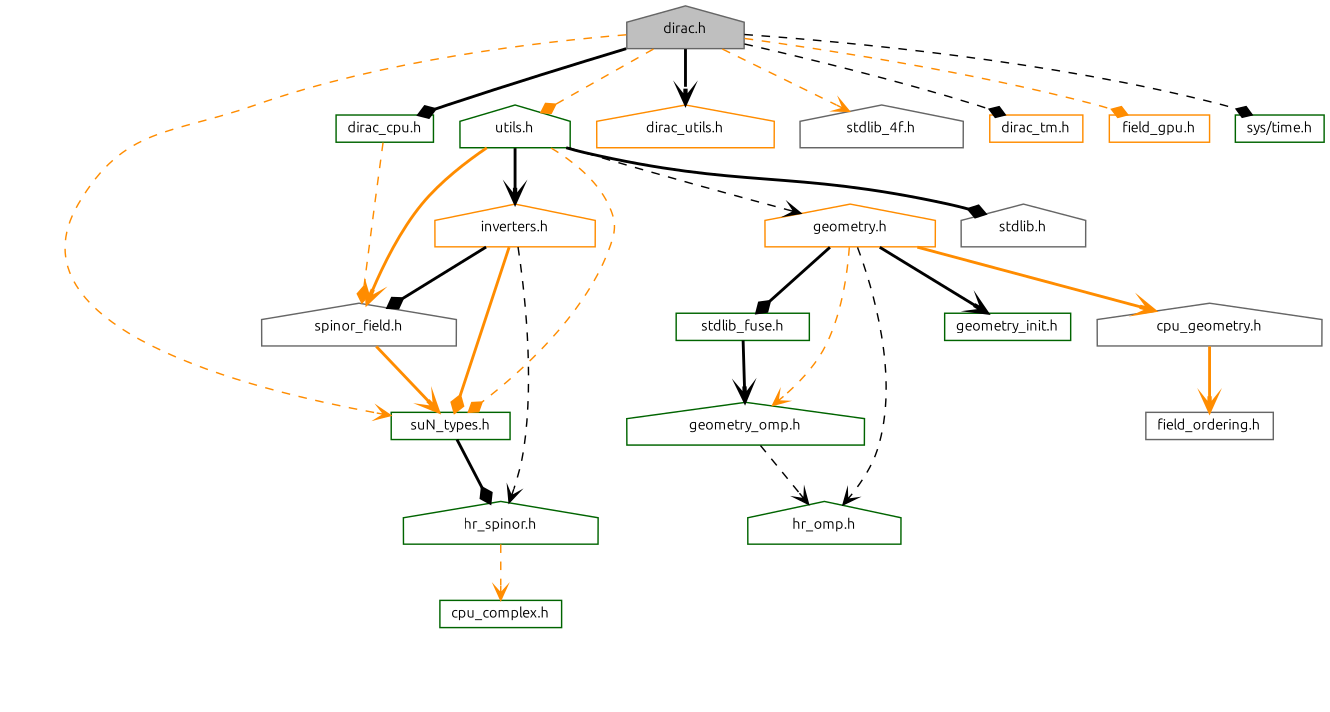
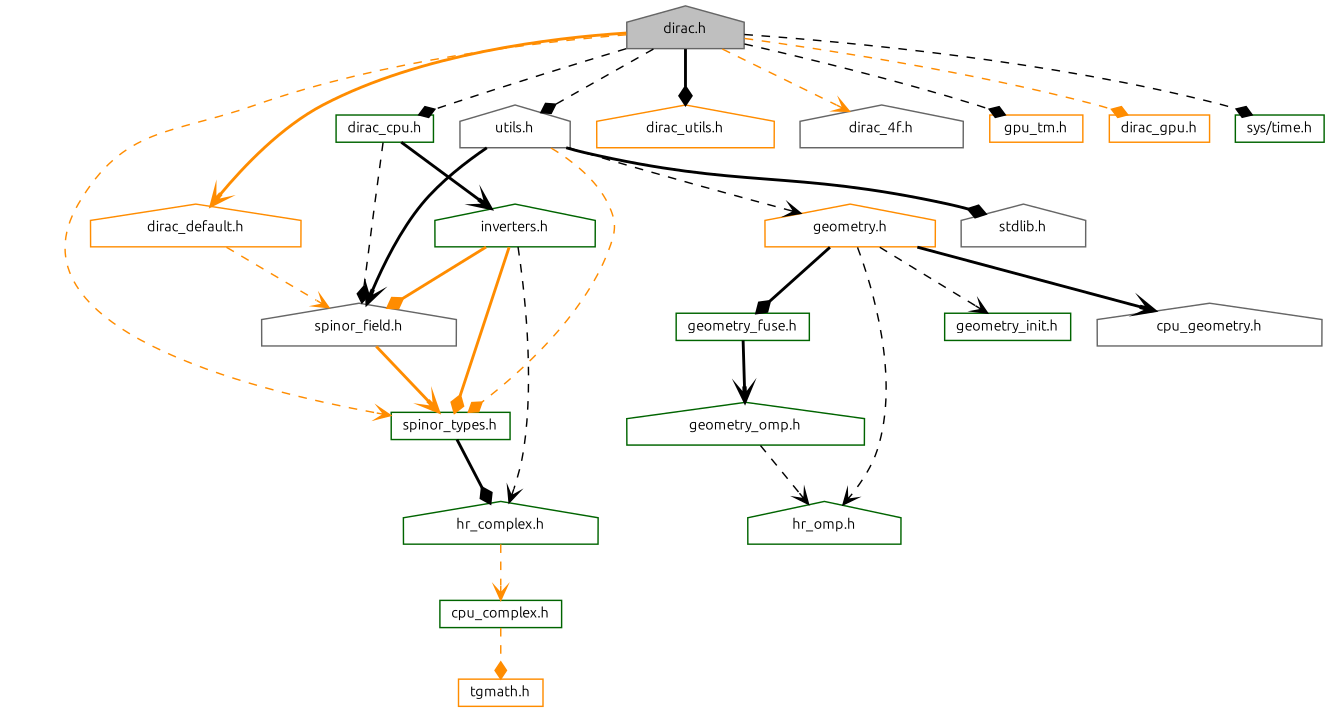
(685, 68) -> (685, 68)
(605, 77) -> (605, 77)
(530, 78) -> (530, 78)
(515, 129) -> (515, 129)
(882, 129) -> (882, 129)
(1036, 129) -> (1036, 129)
(1159, 129) -> (1159, 129)
(515, 169) -> (440, 171)
(418, 210) -> (418, 210)
(373, 214) -> (373, 214)
none -> (196, 228)
(515, 228) -> (515, 228)
(444, 273) -> (444, 273)
(928, 276) -> (928, 276)
(1029, 277) -> (1029, 277)
(743, 327) -> (743, 327)
(833, 329) -> none
(451, 426) -> (451, 426)
(1210, 426) -> none
(501, 525) -> (501, 525)
none -> (501, 693)
